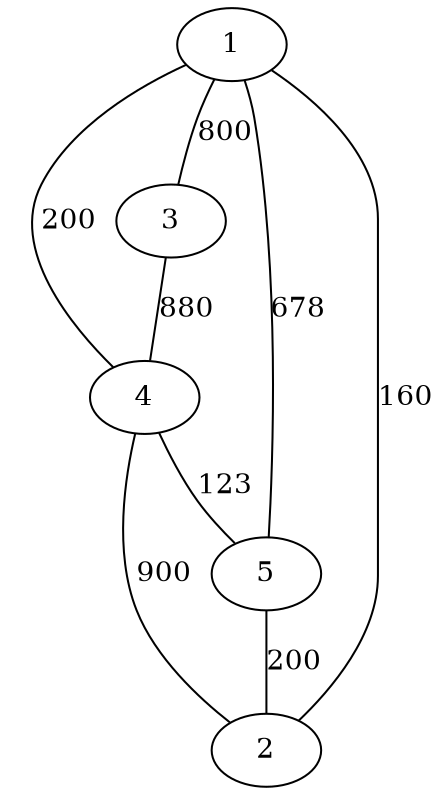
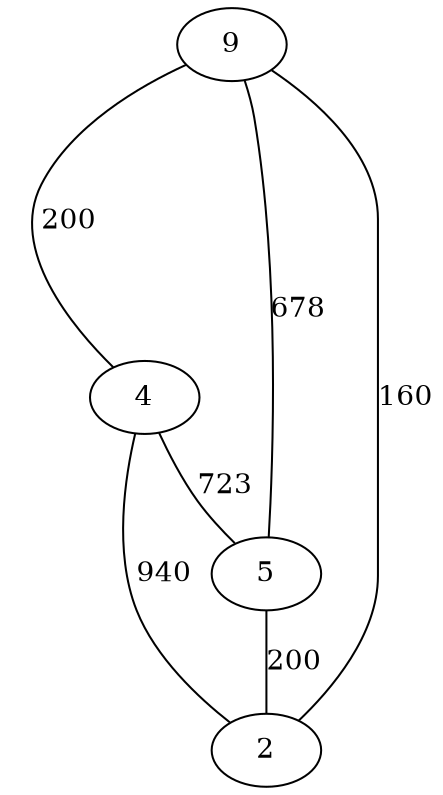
(232, 45) -> (232, 45)
(171, 221) -> none
(226, 486) -> (226, 486)
(165, 574) -> (165, 574)
